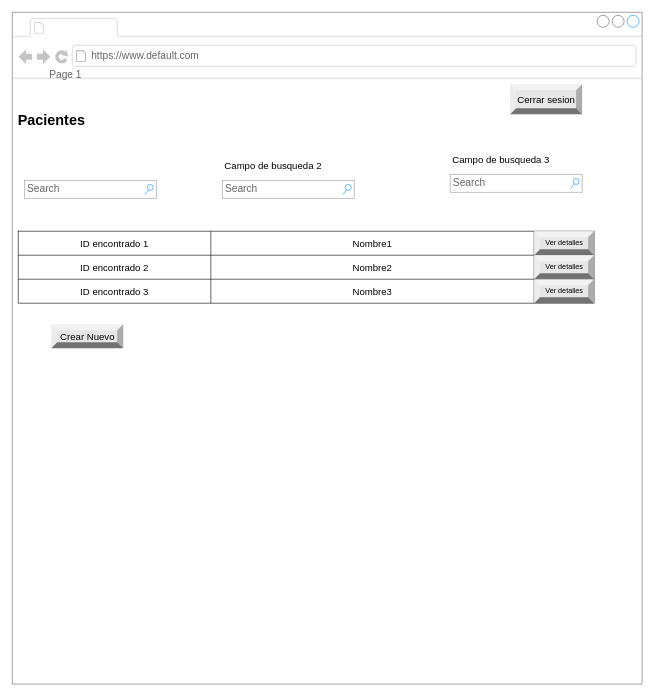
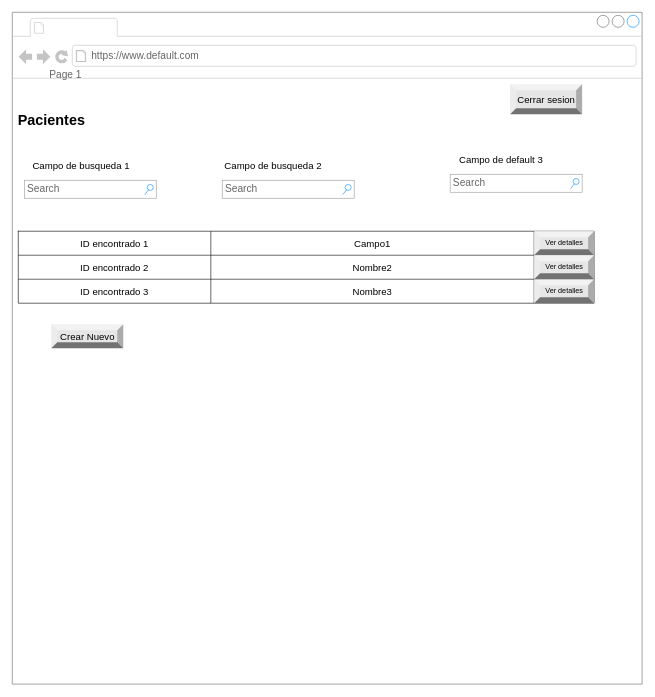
(501, 159) -> (501, 159)
none -> (81, 165)
(373, 243) -> (373, 243)
